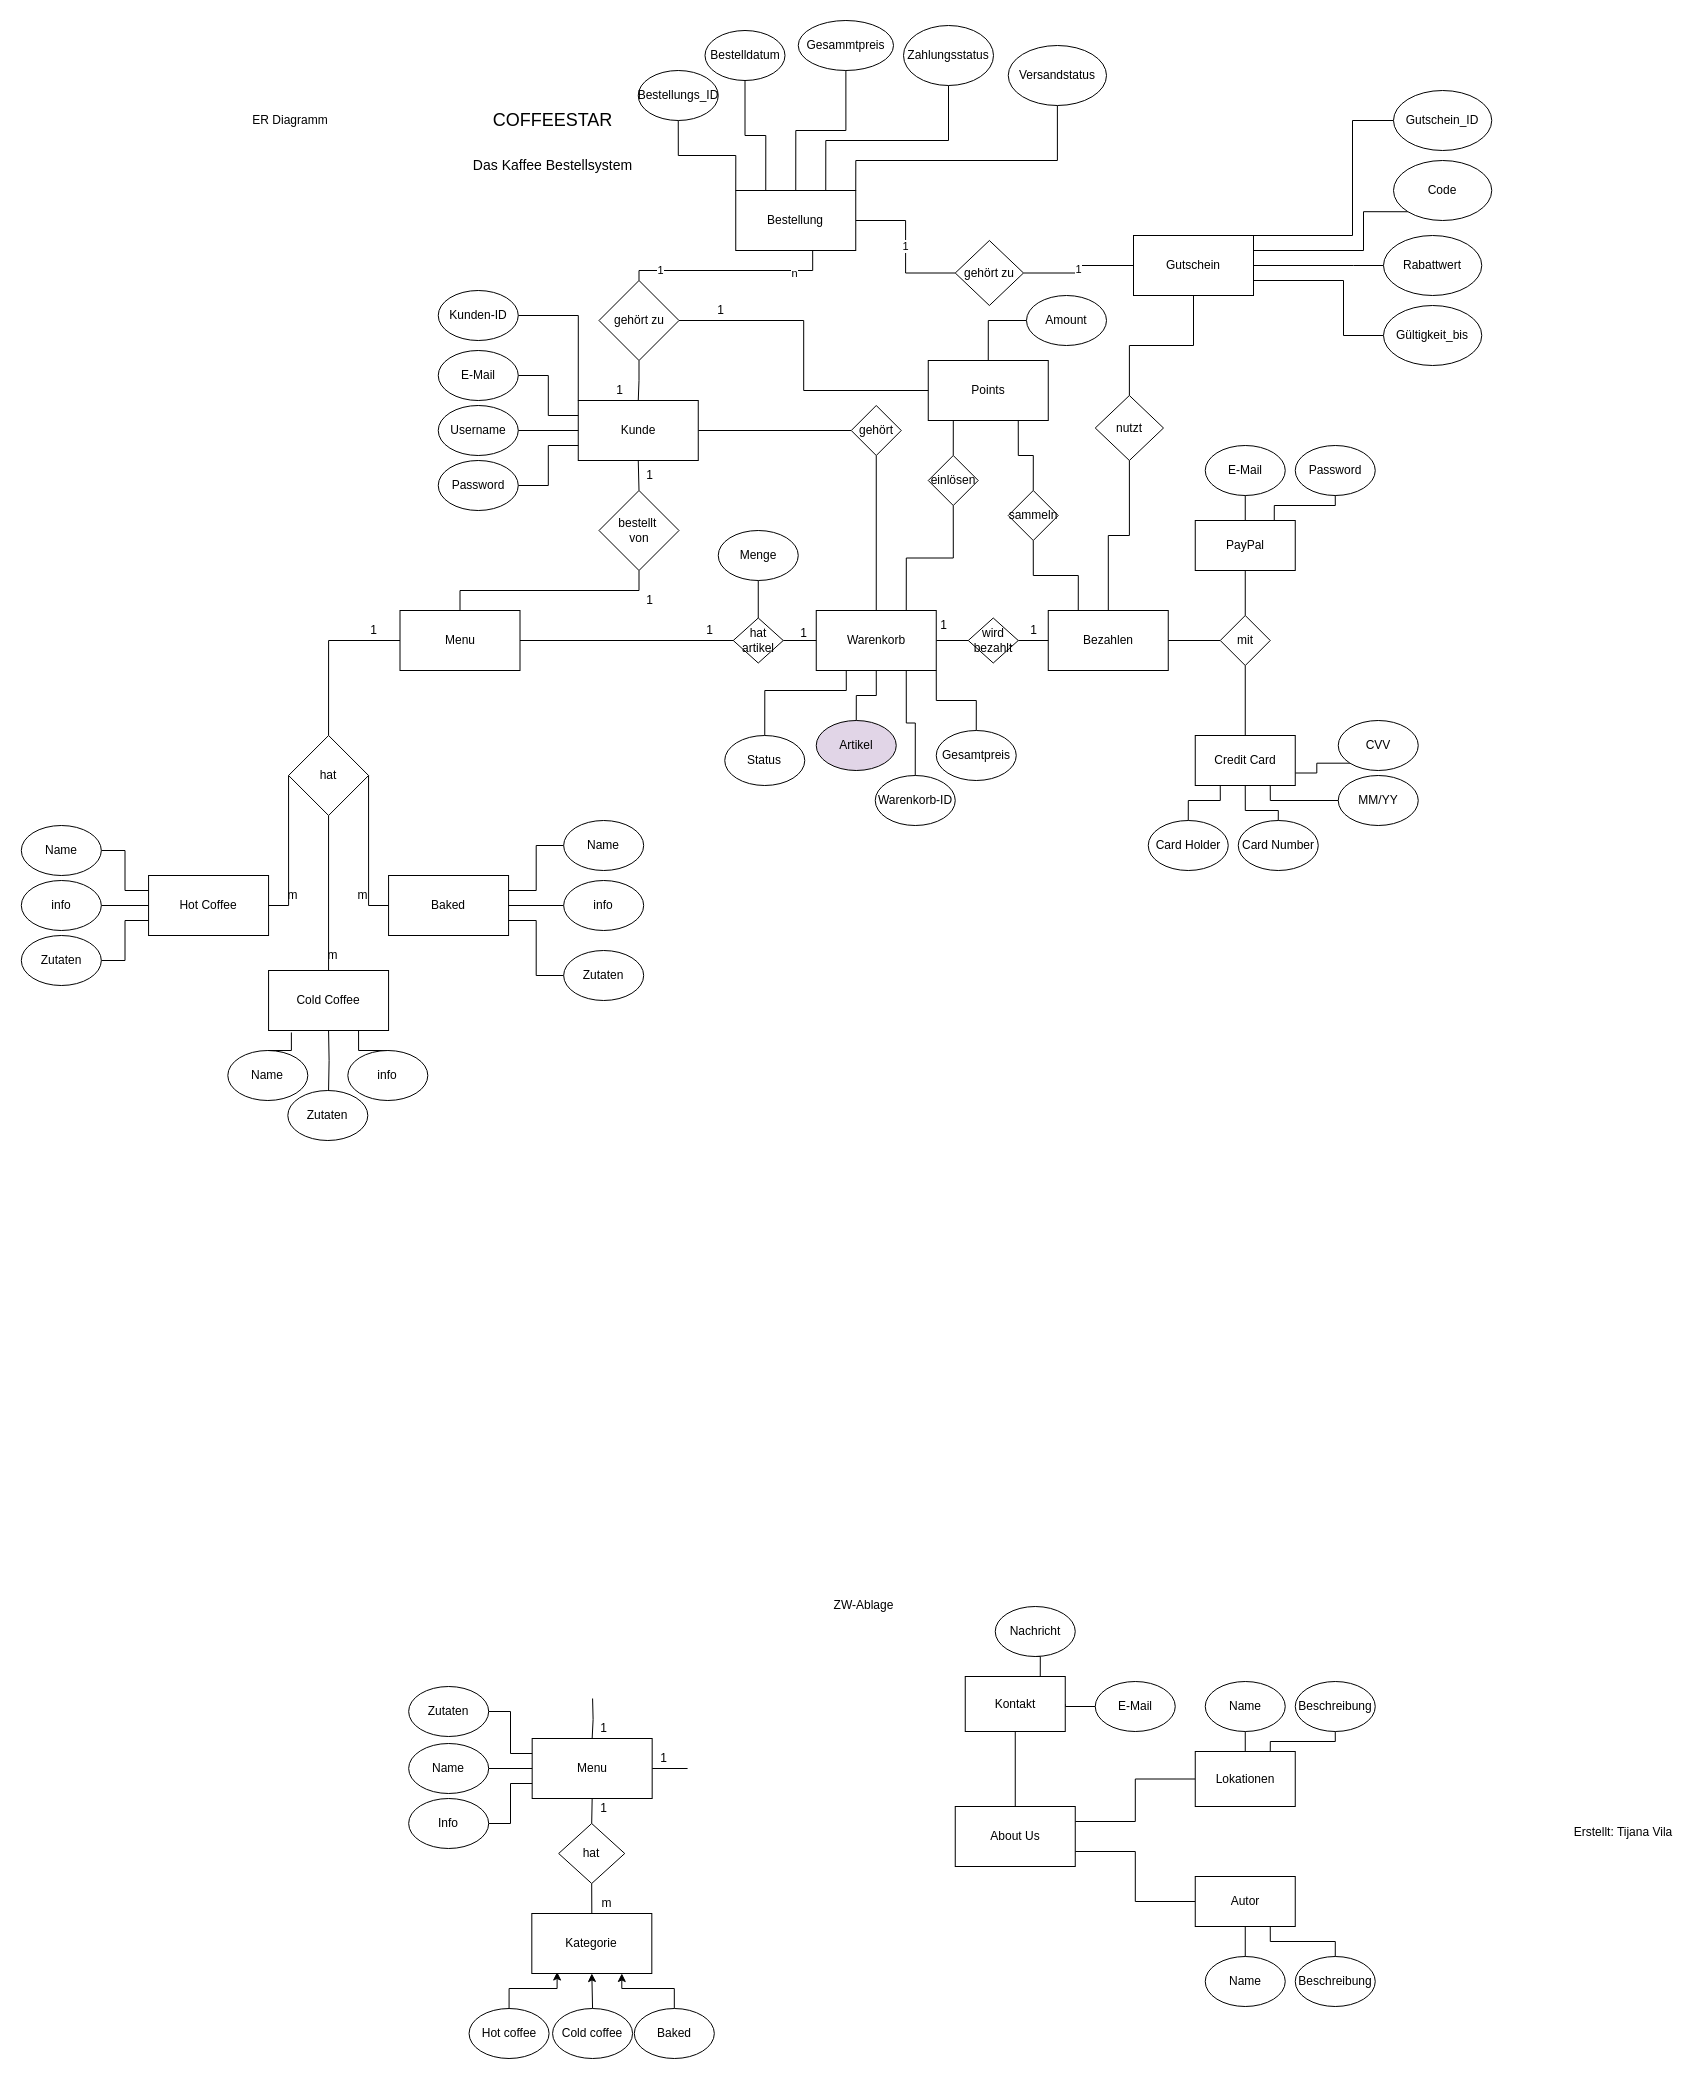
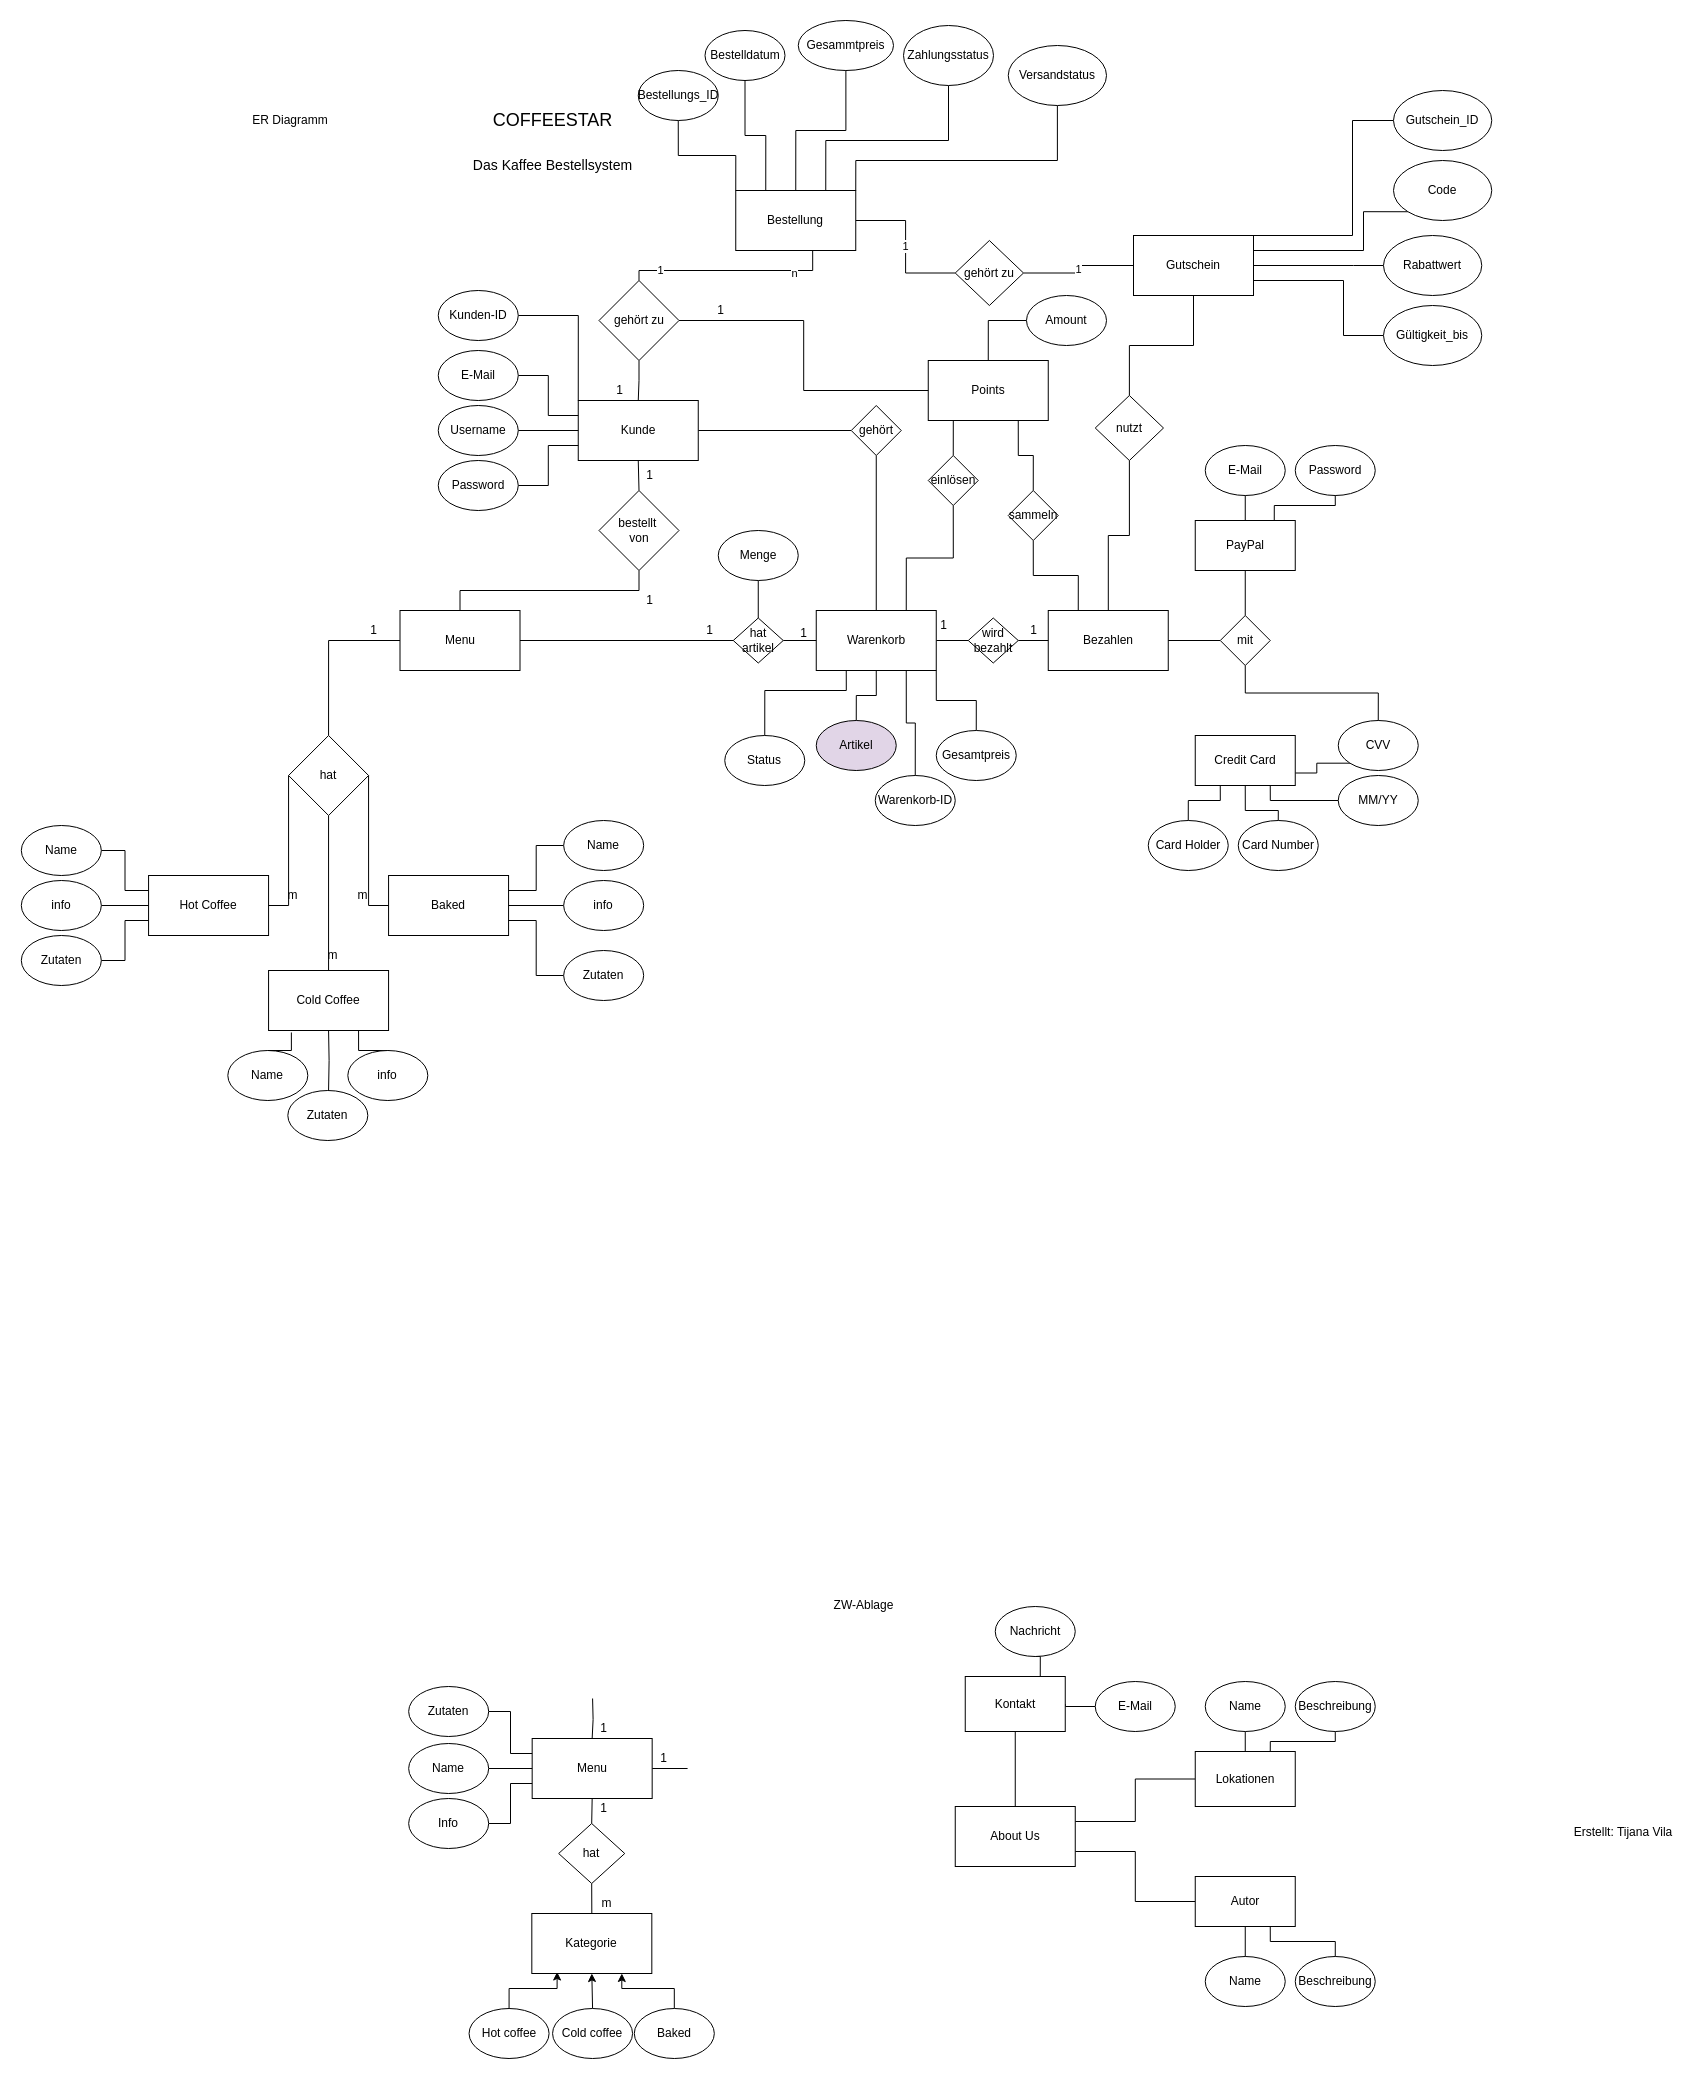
(1245, 713) -> (1323, 693)
